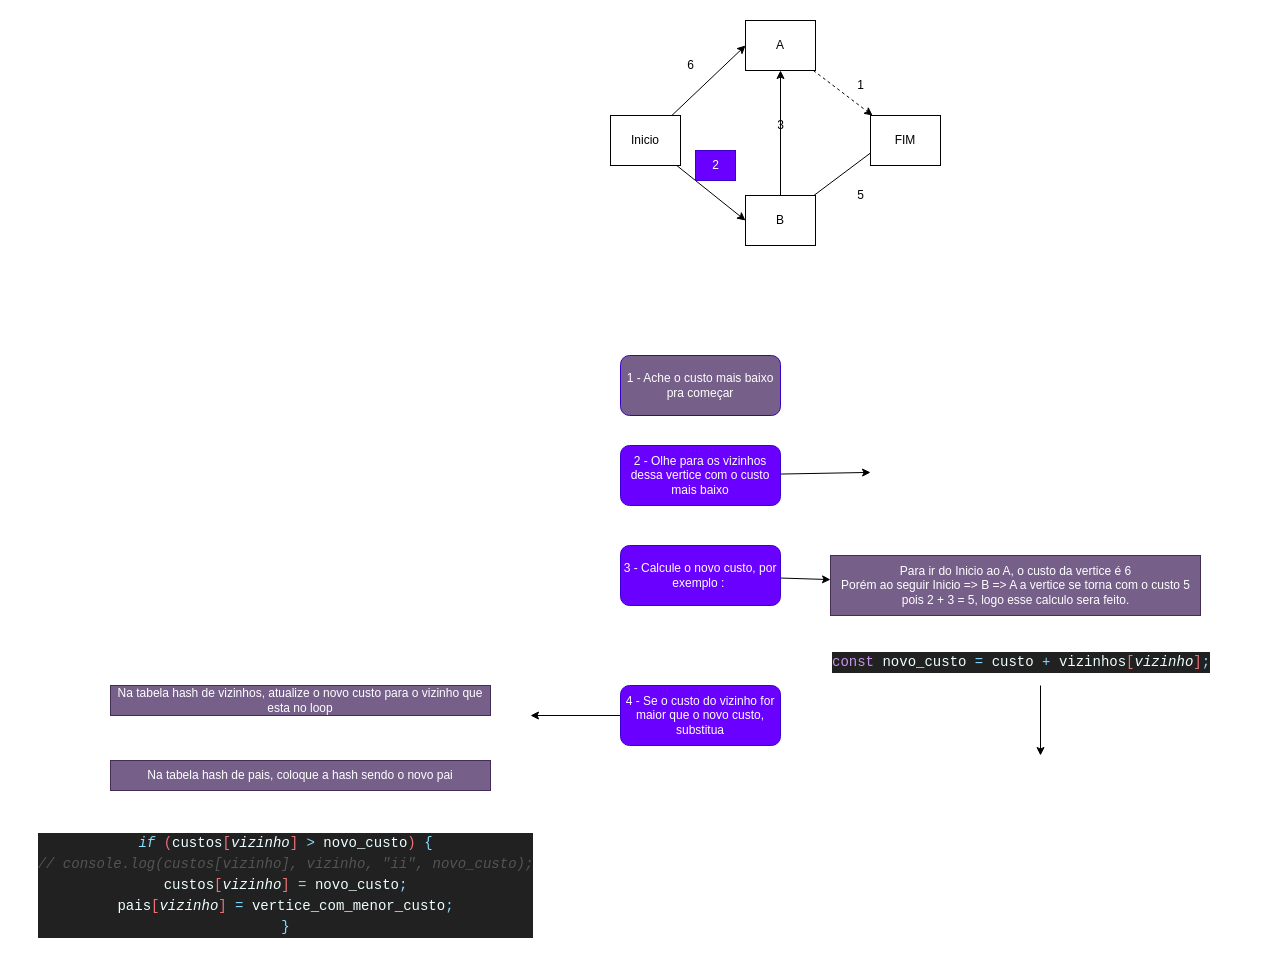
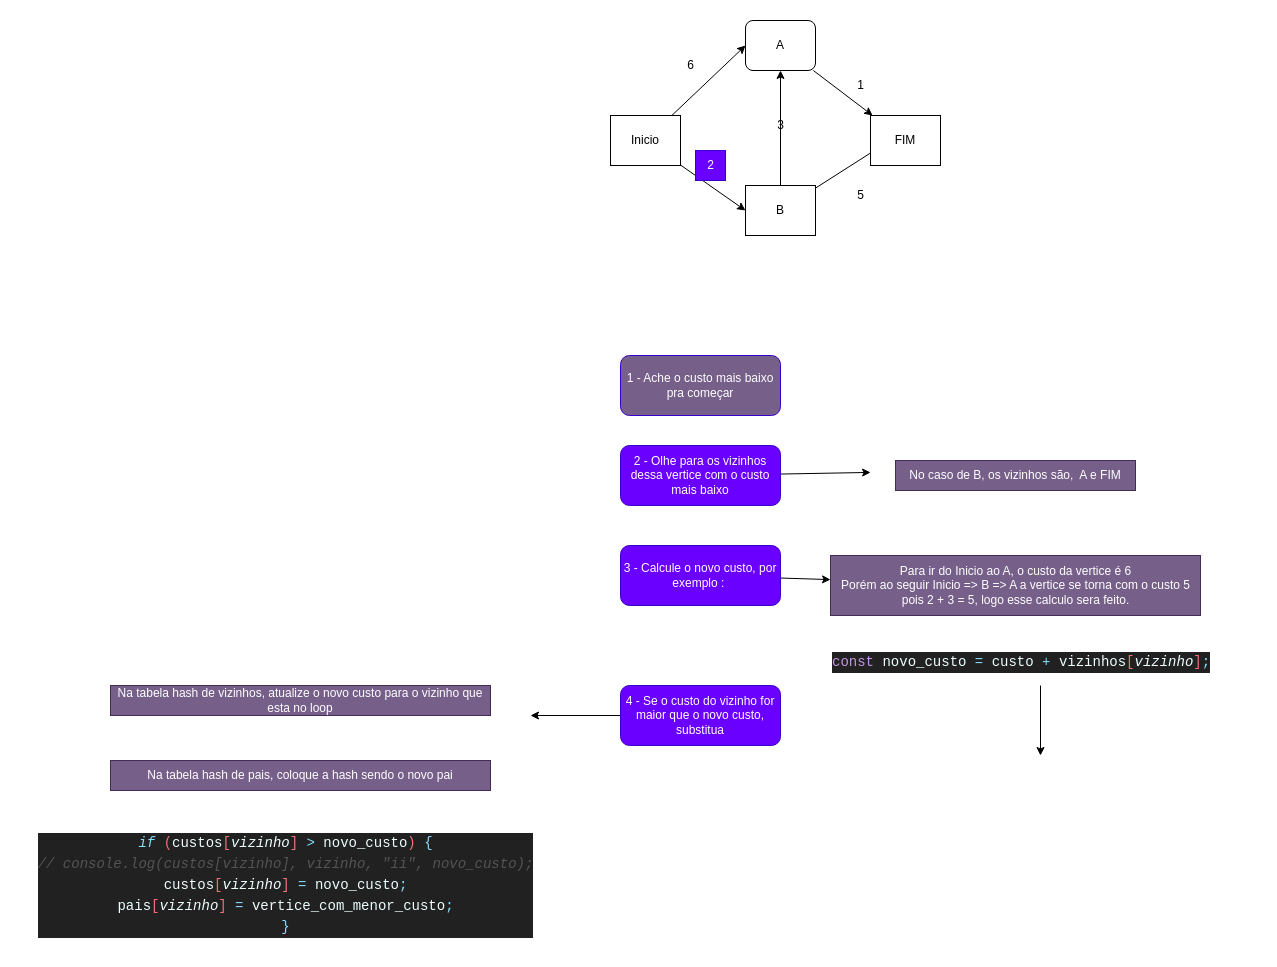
(781, 46) -> (781, 46)
(840, 90) -> (840, 90)
(716, 166) -> (711, 166)
(781, 221) -> (781, 211)
none -> (1016, 476)
